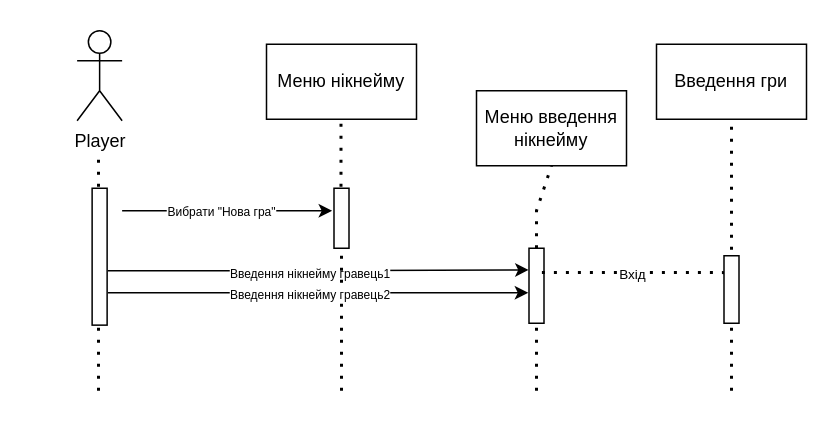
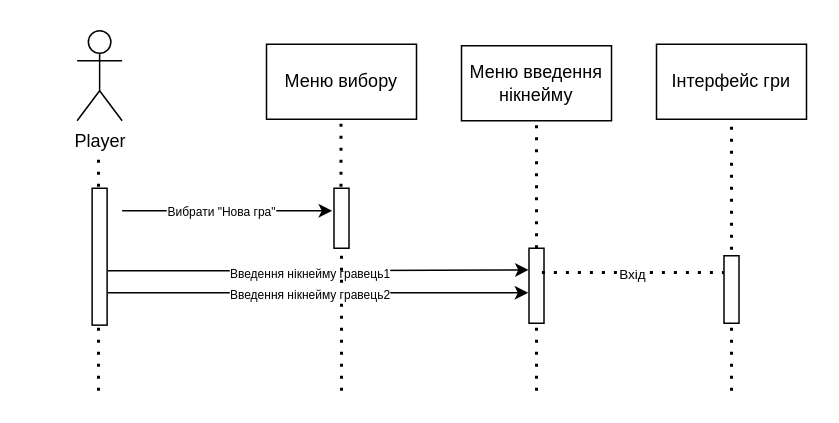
(341, 82) -> (341, 82)
(731, 82) -> (731, 82)
(551, 128) -> (536, 83)
